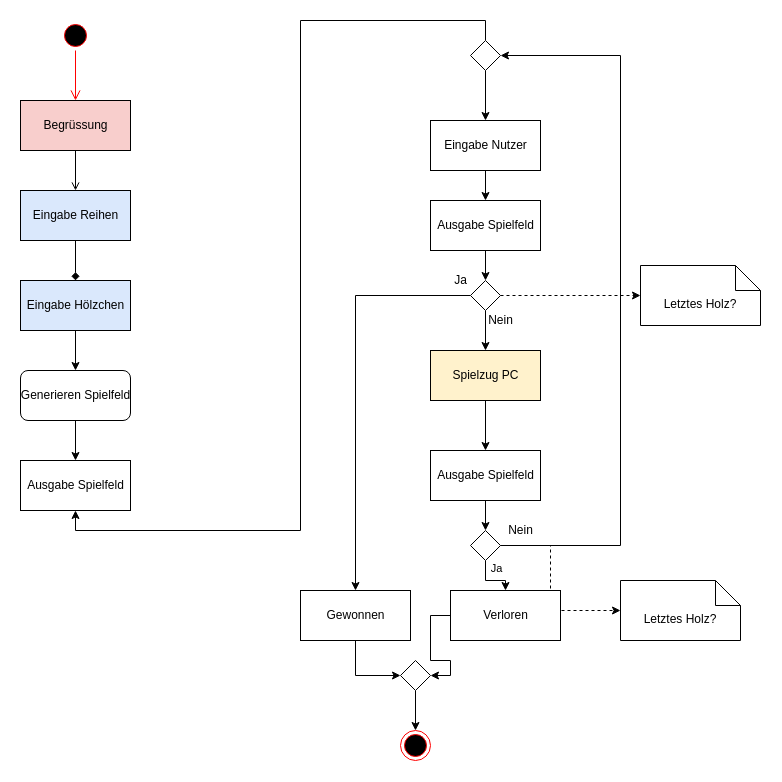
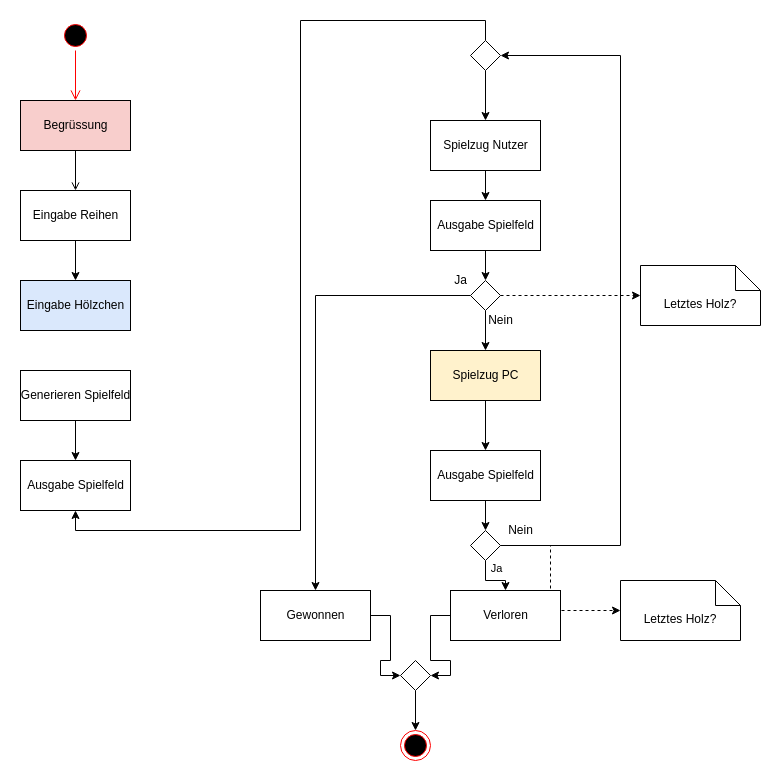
(486, 146) -> (486, 146)
(76, 216) -> (76, 216)
(76, 271) -> (76, 272)
(76, 347) -> none
(76, 396) -> (76, 396)
(356, 616) -> (316, 616)
